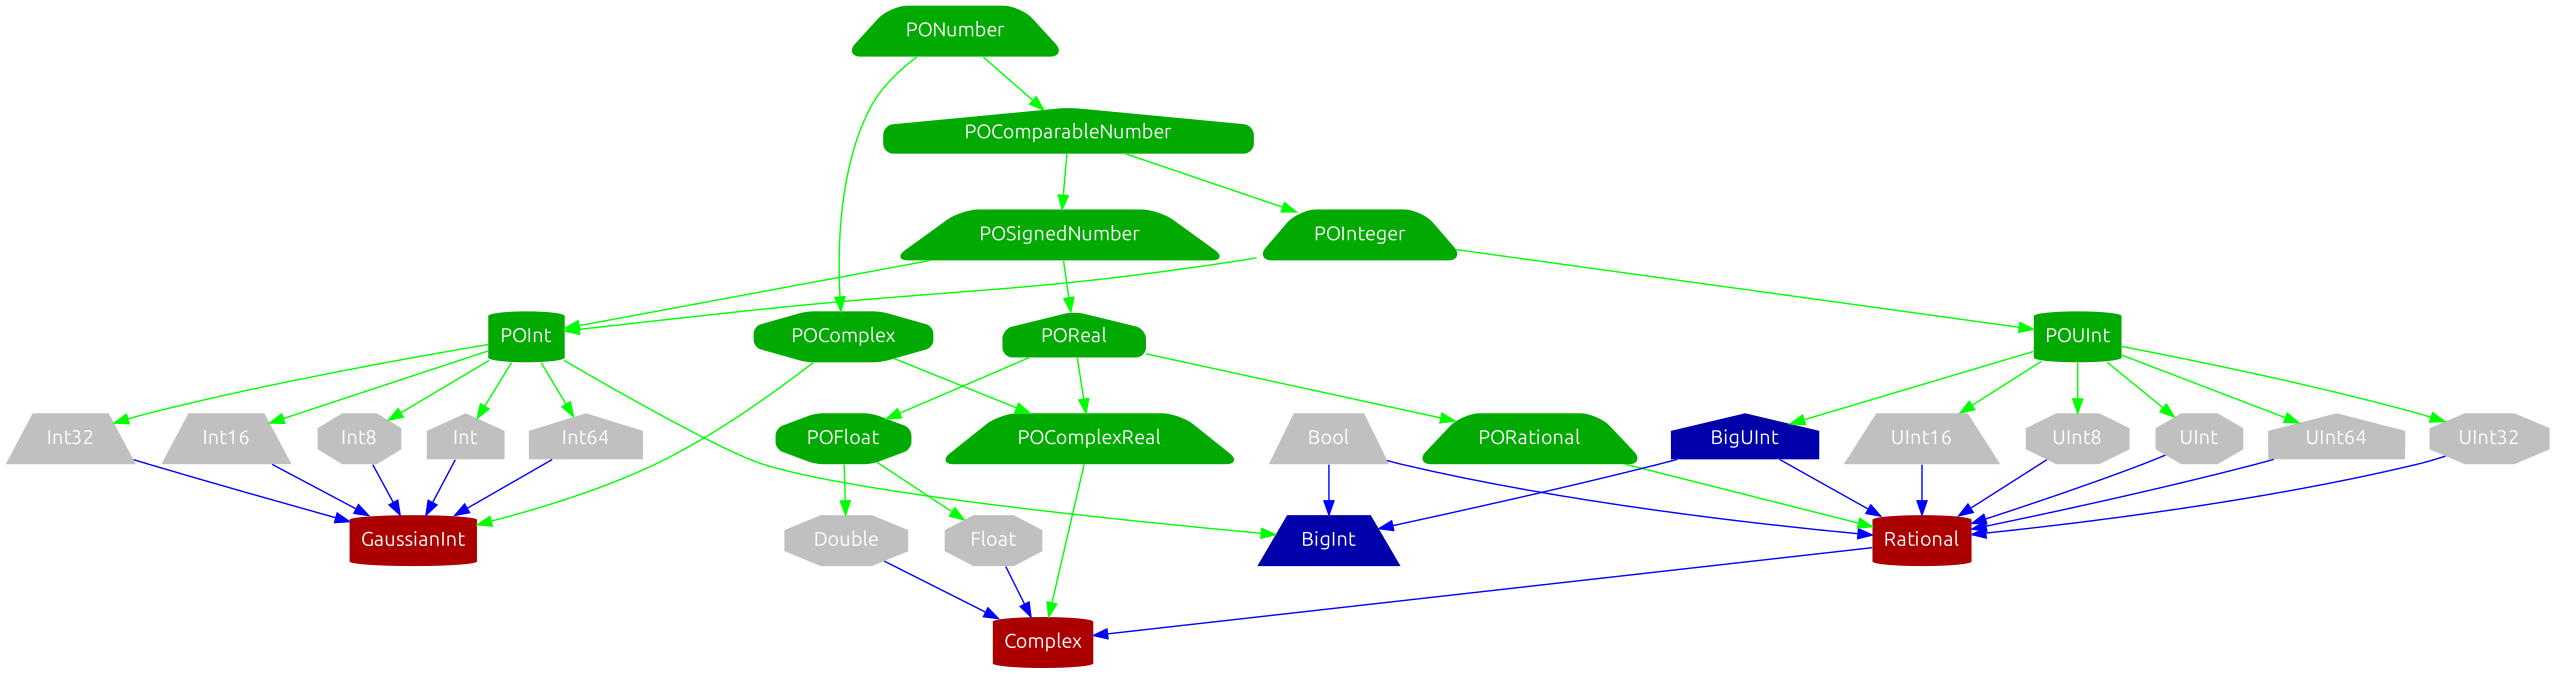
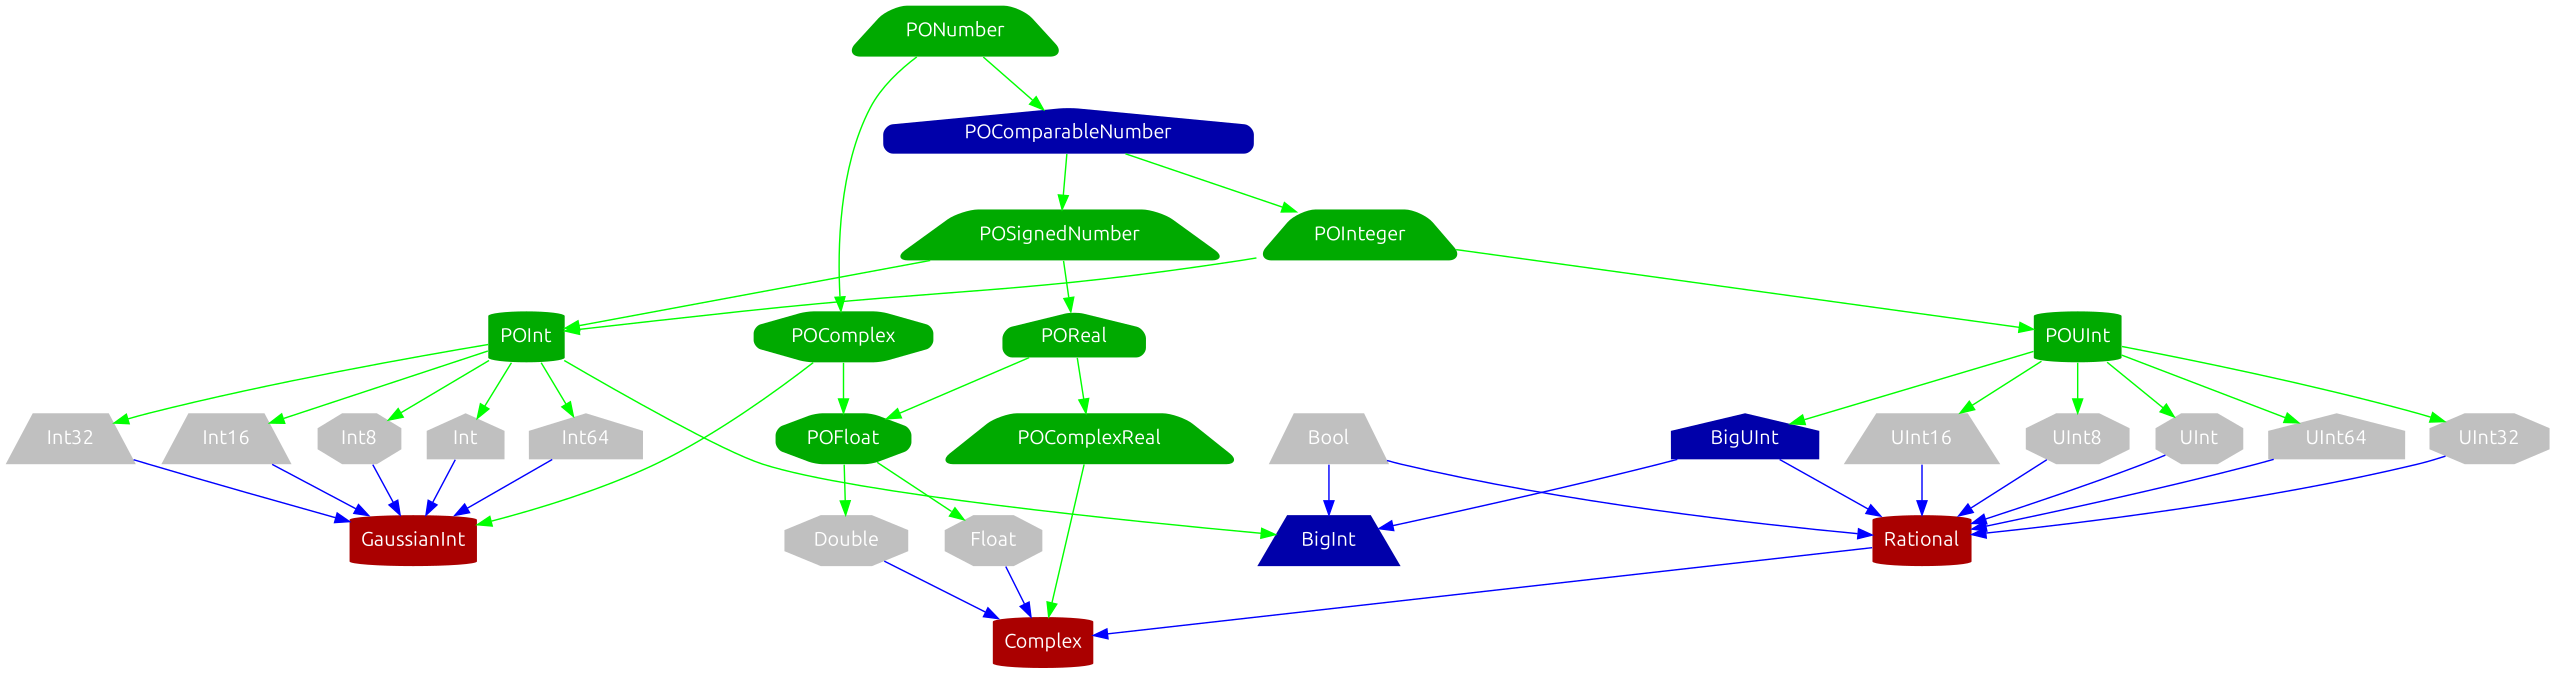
(1069, 133) -> (1069, 133)
(949, 381) -> (844, 381)
(1530, 439) -> none
